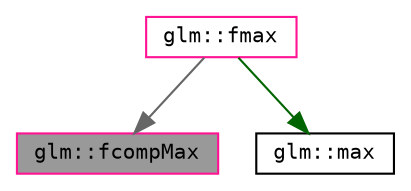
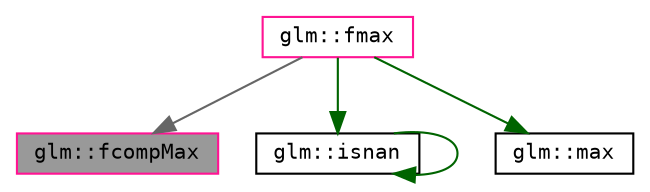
none -> (338, 154)
